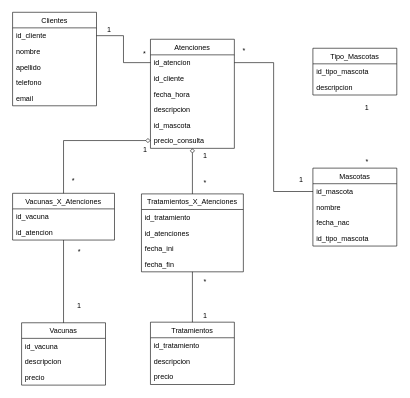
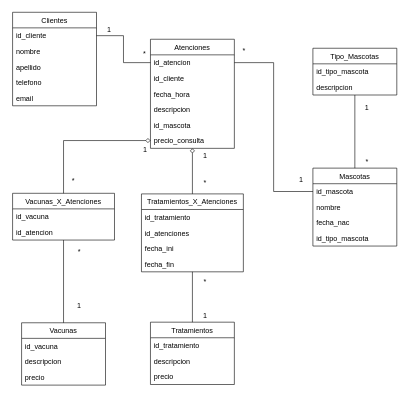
none -> (355, 130)
